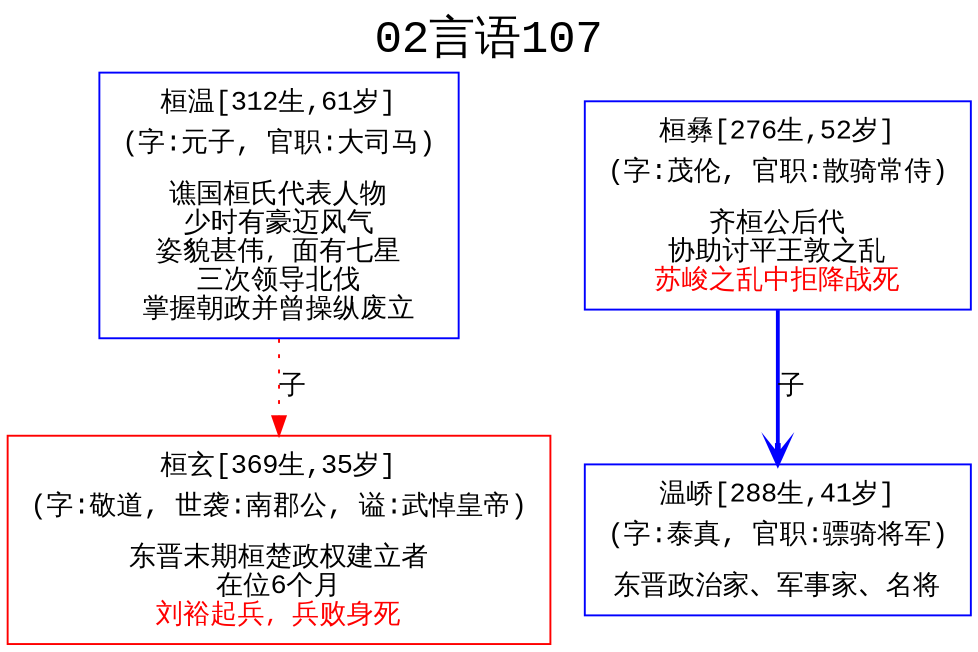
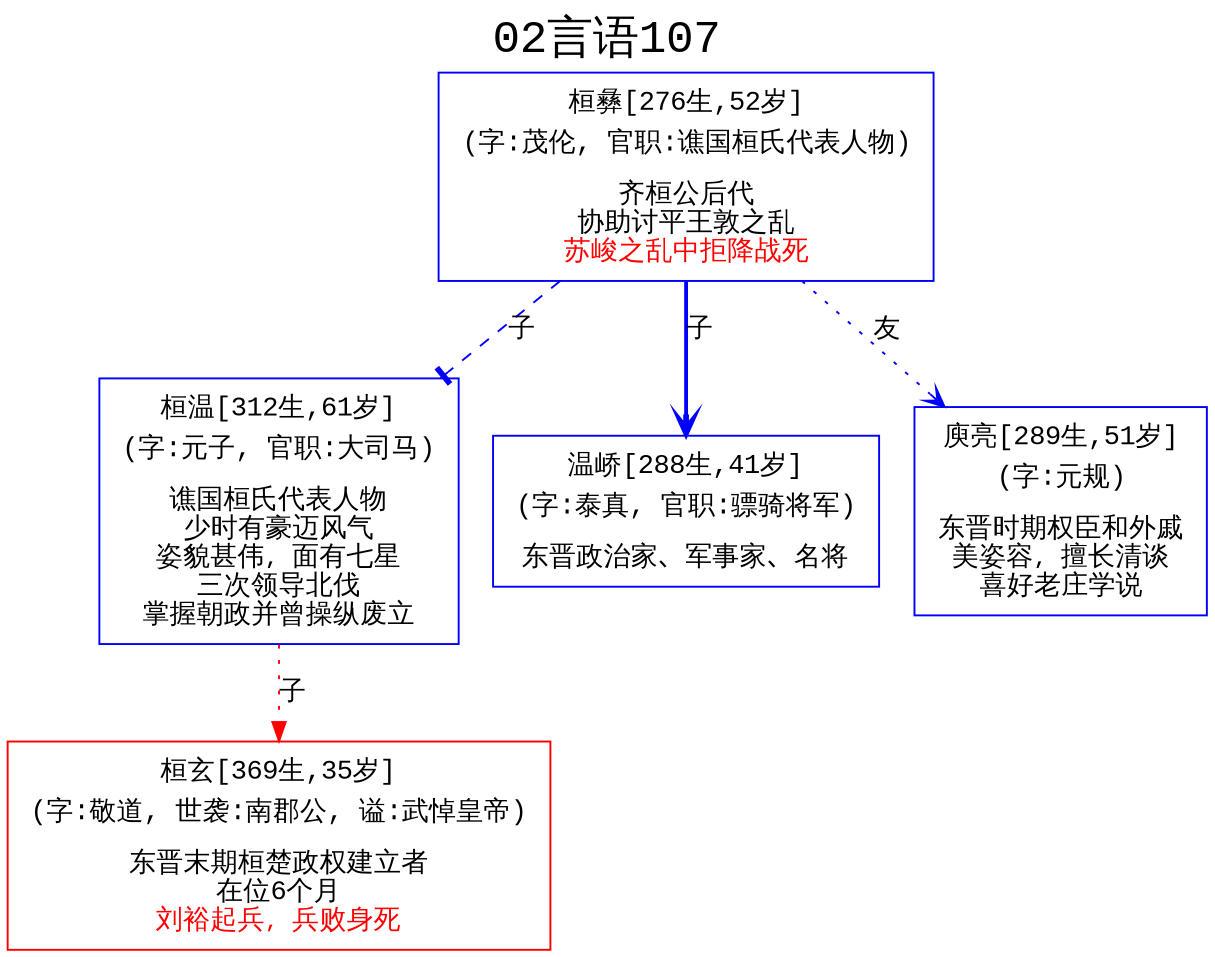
(778, 171) -> (687, 142)
none -> (504, 327)
none -> (1061, 511)
